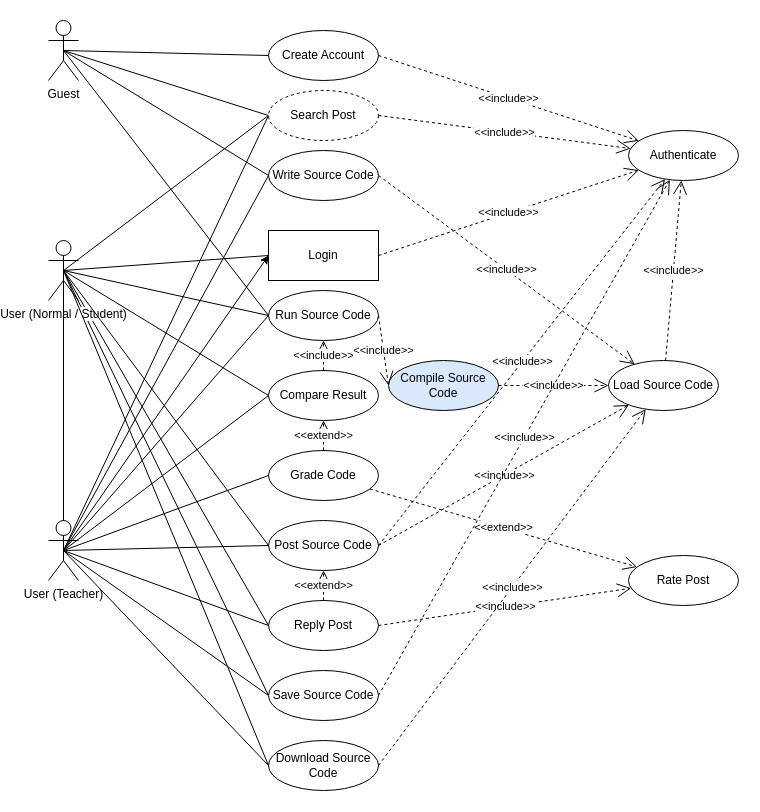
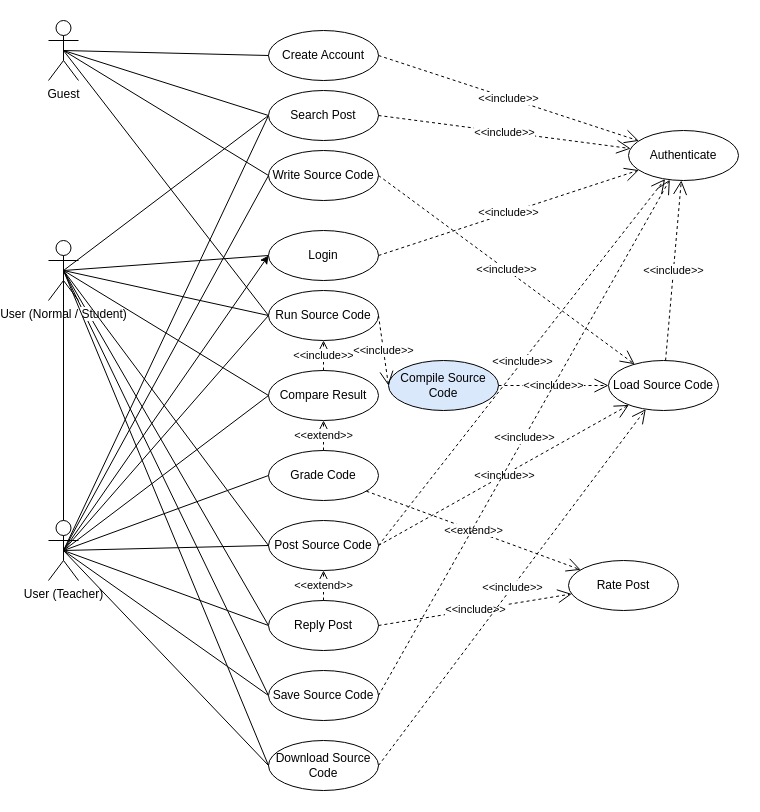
(324, 116) -> (324, 116)
(324, 256) -> (324, 256)
(684, 581) -> (624, 586)
